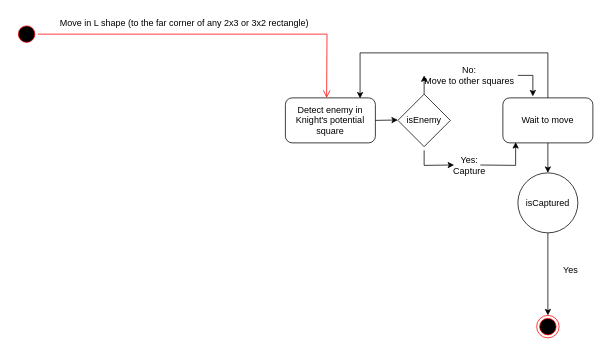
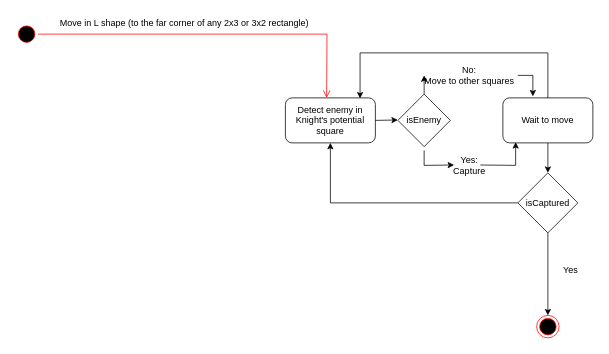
none -> (330, 177)
(548, 203) -> (548, 203)
